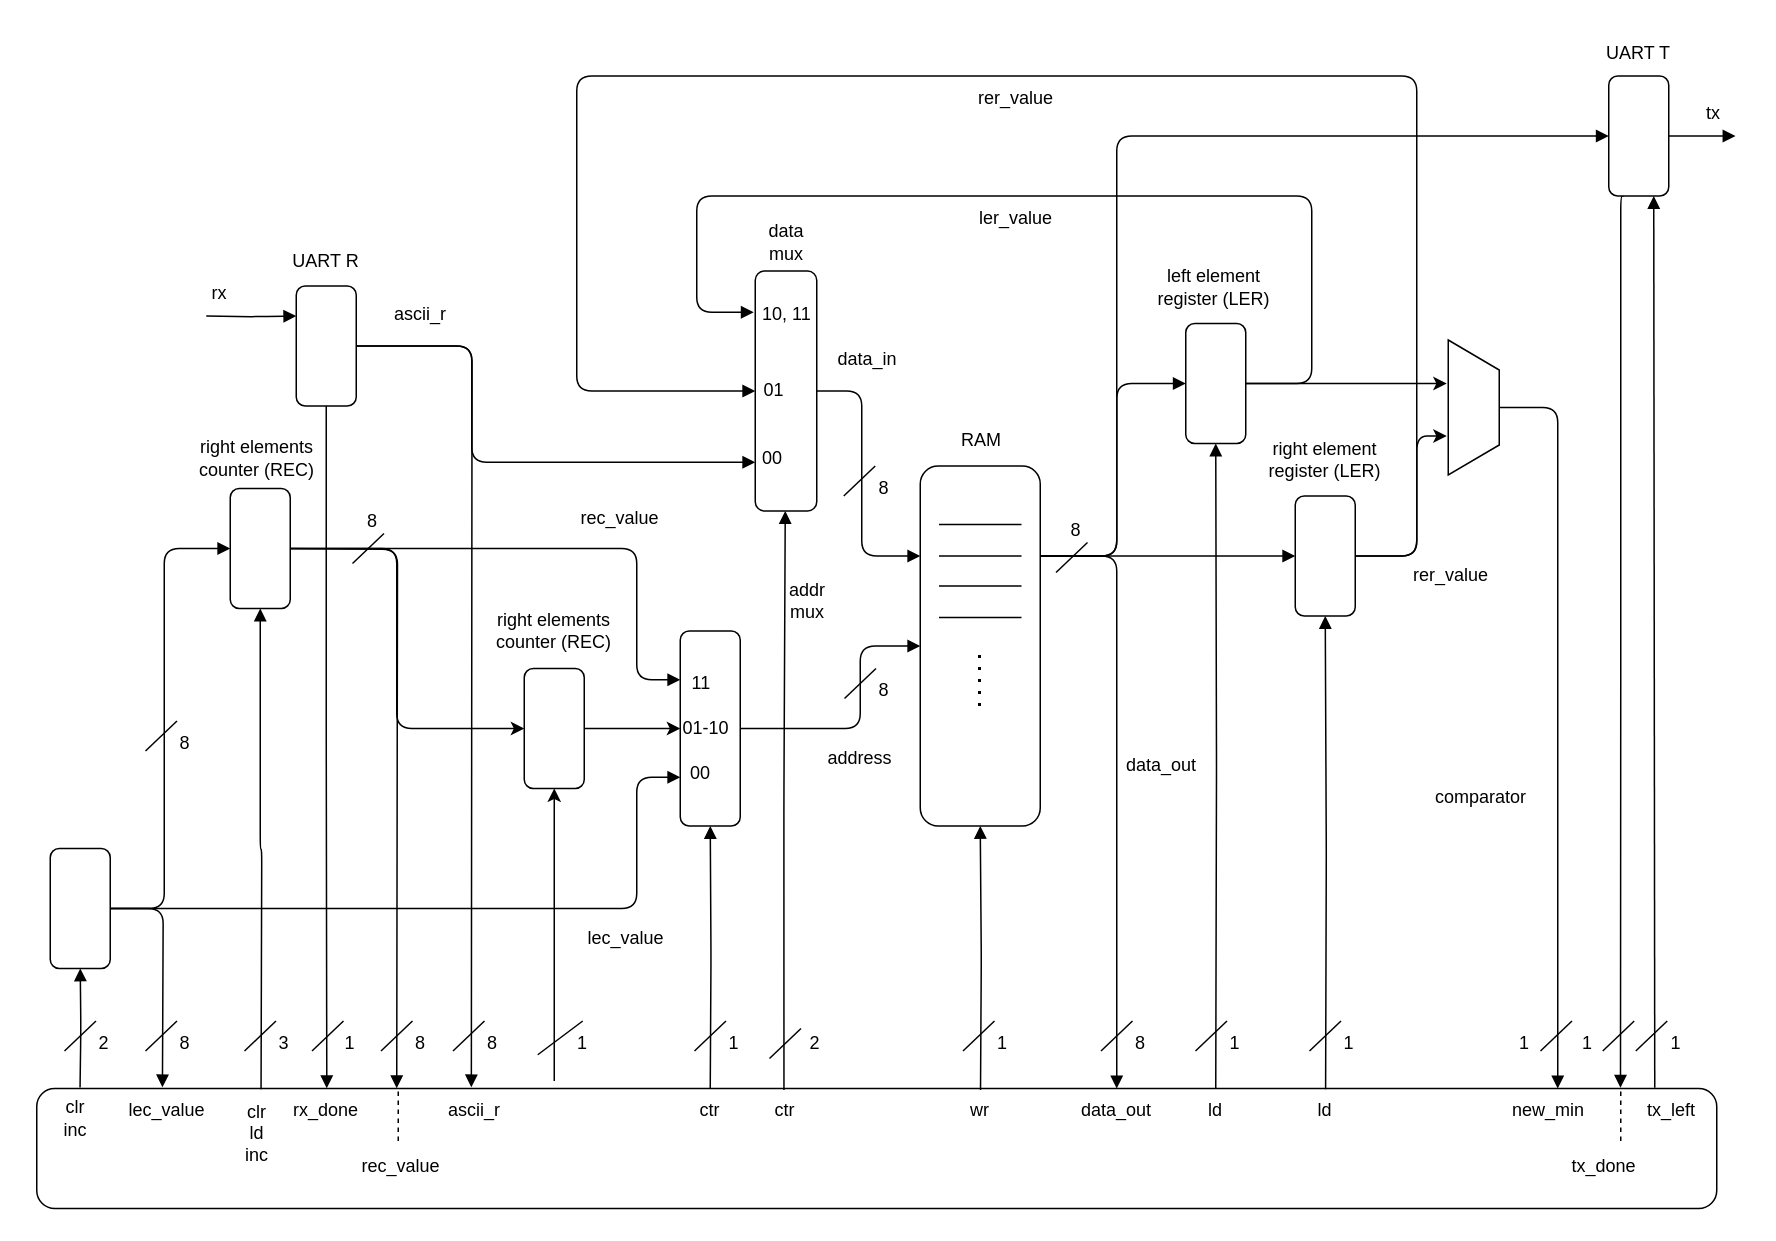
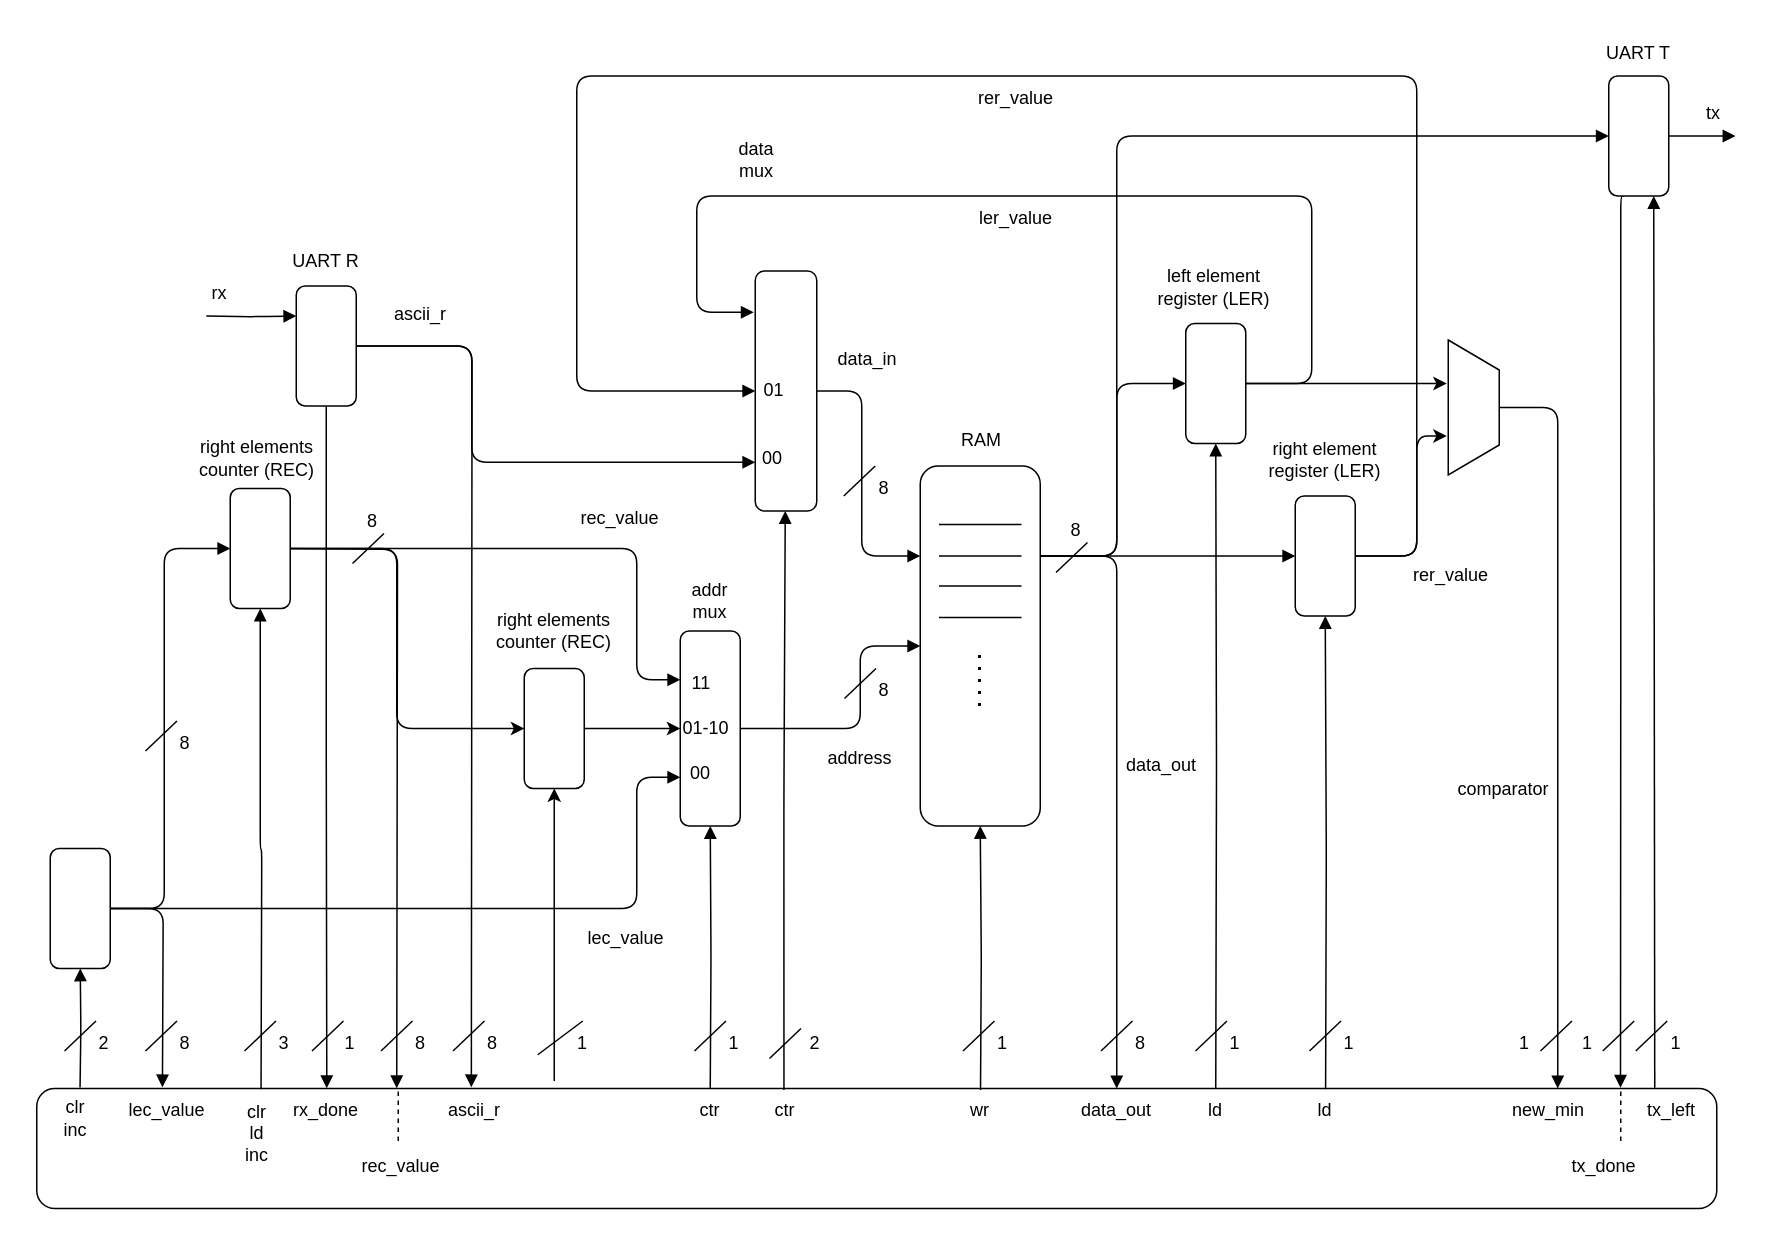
(786, 242) -> (756, 160)
(787, 314) -> none
(808, 601) -> (710, 601)
(1481, 797) -> (1504, 790)
